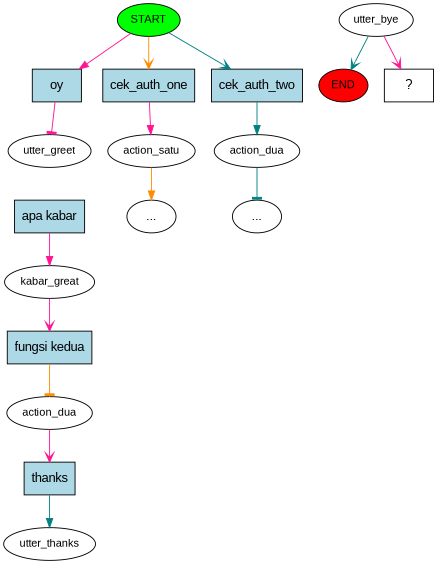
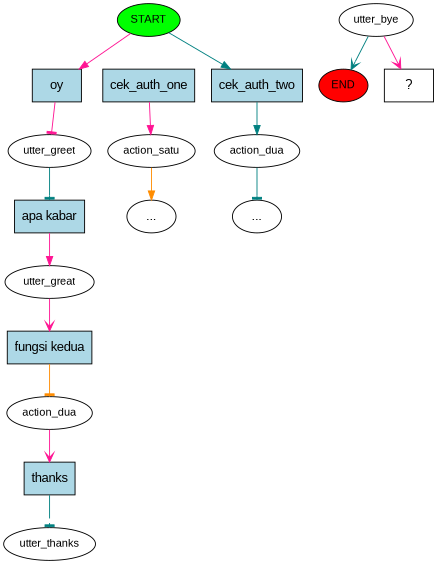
(149, 48) -> none
(196, 49) -> (196, 49)
none -> (50, 182)
(50, 282) -> (50, 282)
(50, 507) -> (50, 507)
